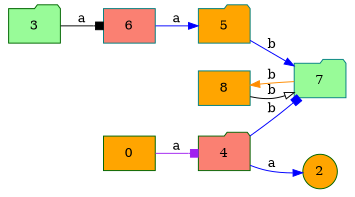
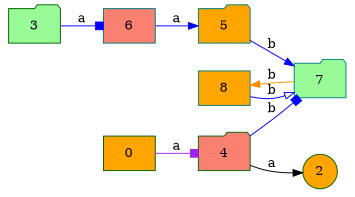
(77, 26) -> (77, 26)
(268, 99) -> (268, 99)
(271, 171) -> (271, 171)
